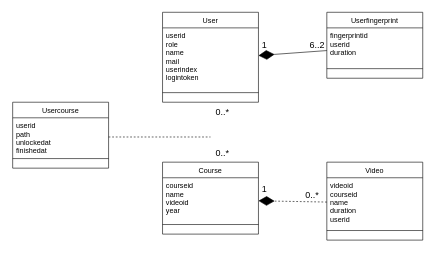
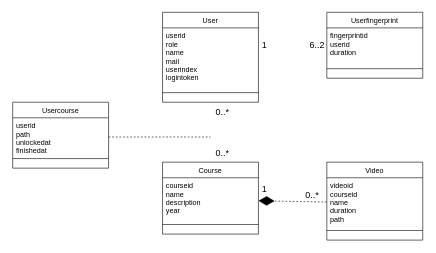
(299, 53) -> none
(181, 186) -> (181, 186)
(342, 186) -> (342, 186)
